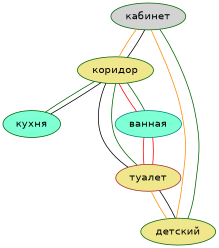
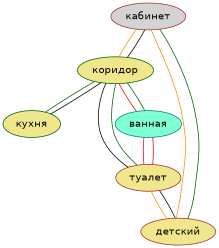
(148, 16) -> (148, 16)
(32, 124) -> (32, 124)
(178, 232) -> (178, 232)
